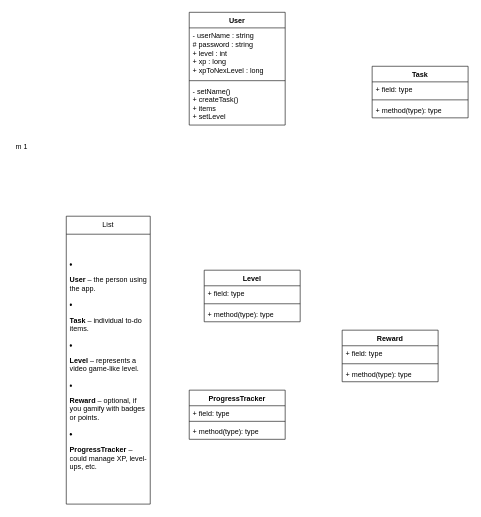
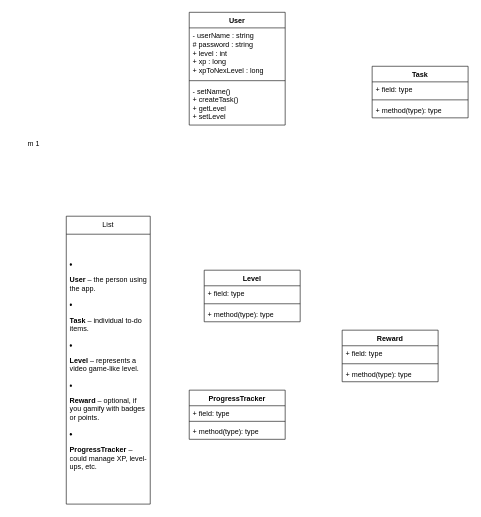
(220, 105) -> (220, 105)
(54, 147) -> (66, 144)
